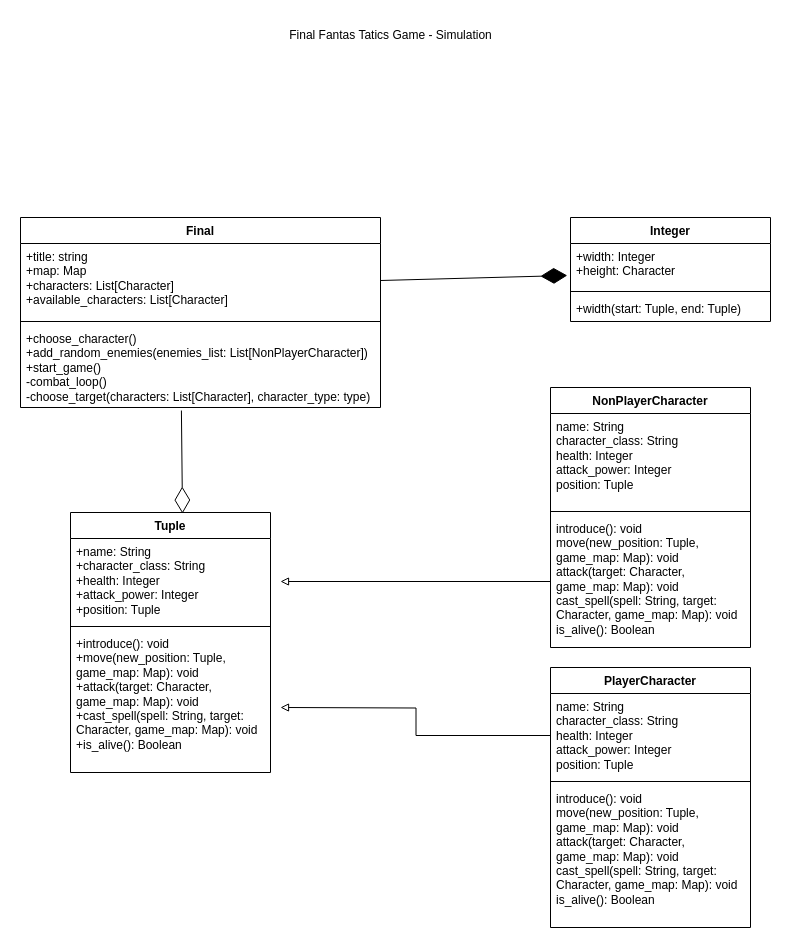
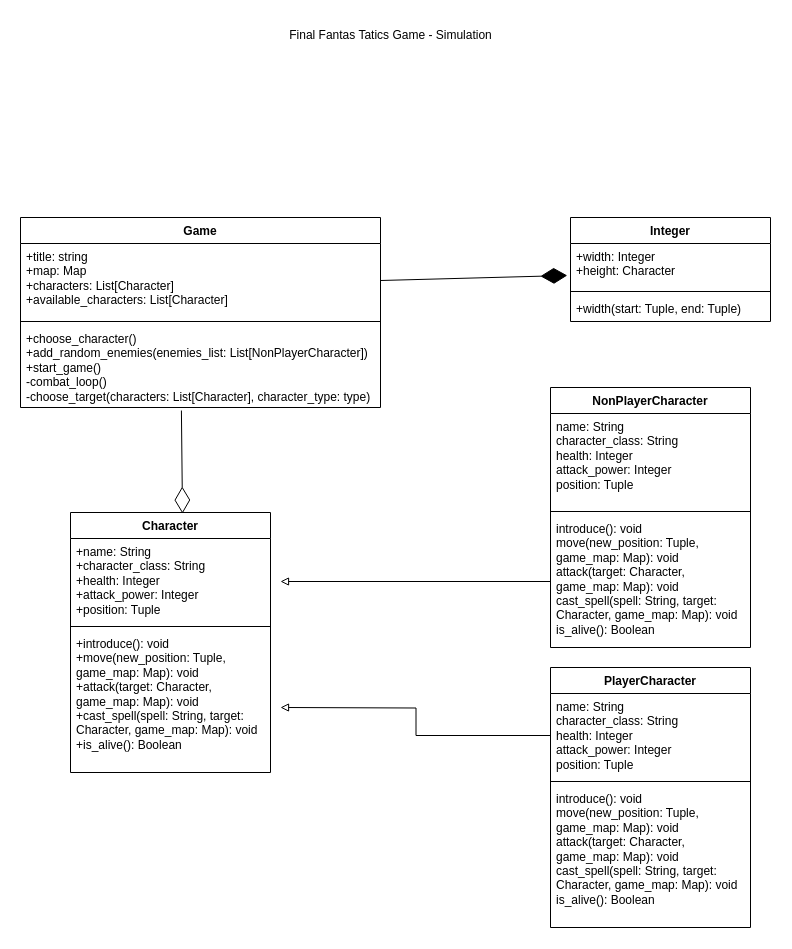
(201, 232) -> (201, 232)
(171, 527) -> (171, 527)
